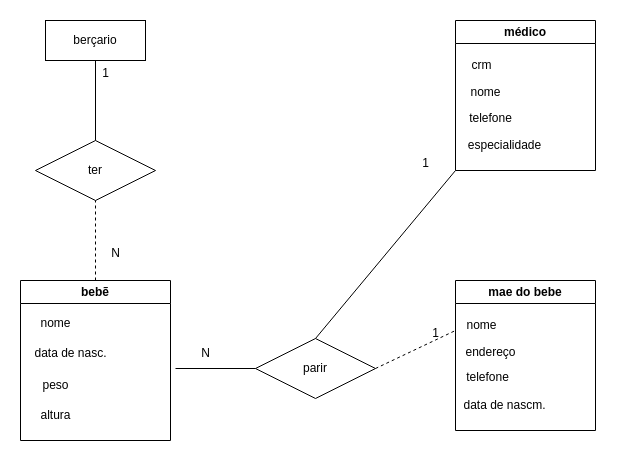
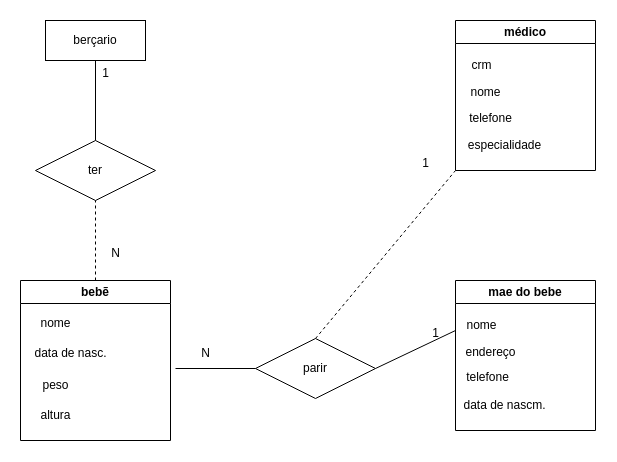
(386, 255) -> (386, 255)
(415, 350) -> (415, 350)
